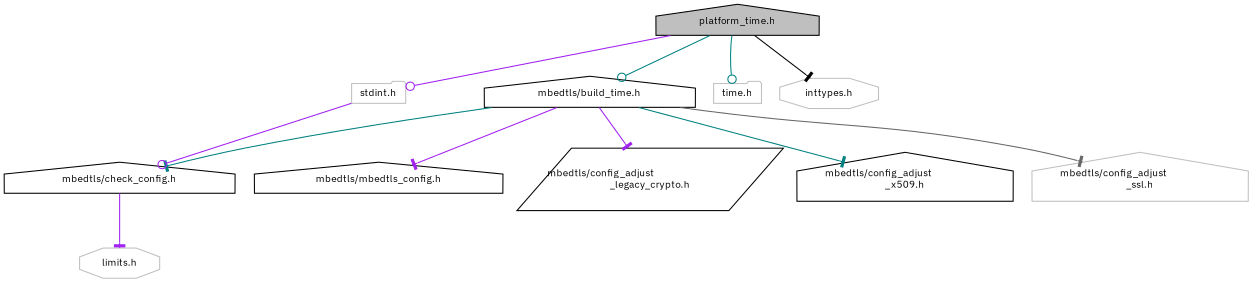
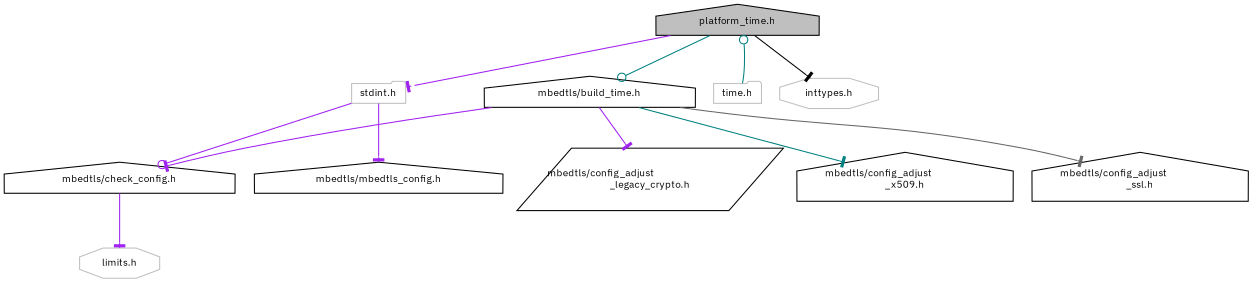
(731, 55) -> (744, 64)
(542, 60) -> (542, 60)
(330, 133) -> (330, 133)
(487, 135) -> (379, 131)
(1140, 179) -> (1140, 179)
